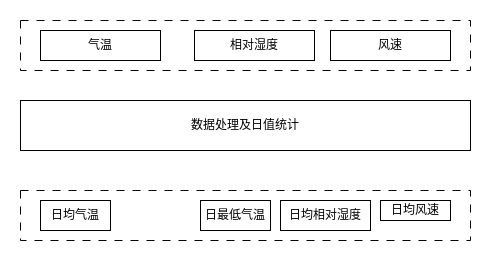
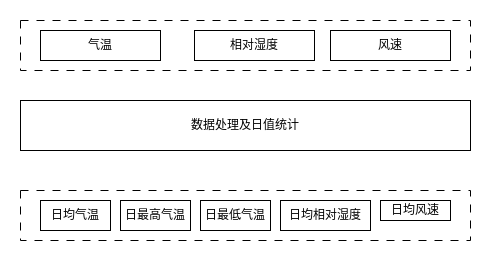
none -> (156, 216)
